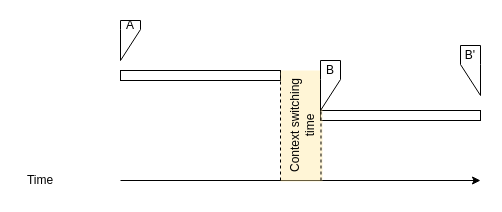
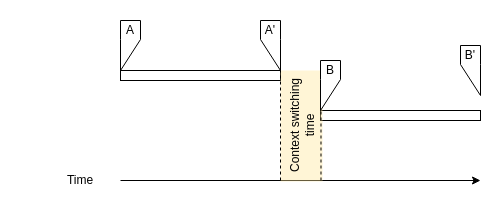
(131, 41) -> (131, 46)
none -> (271, 46)
(41, 181) -> (81, 181)
